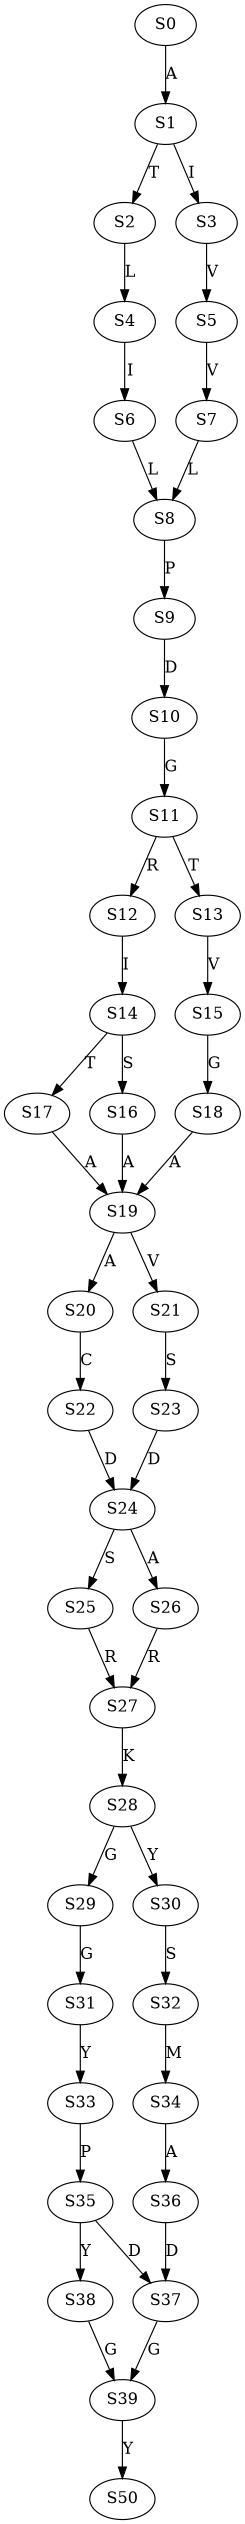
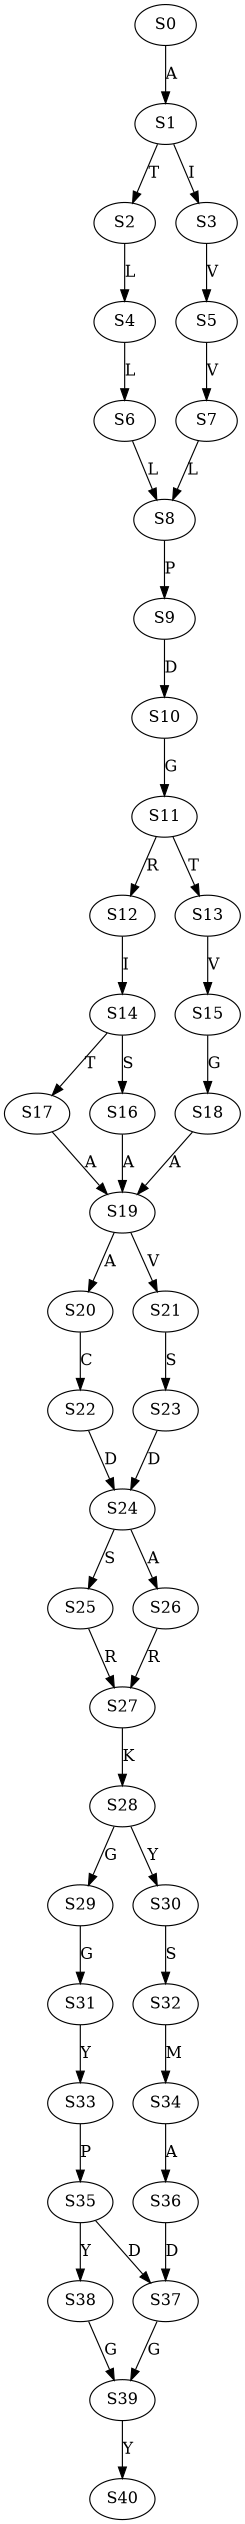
(130, 371) -> (130, 371)
(122, 2499) -> (122, 2499)
